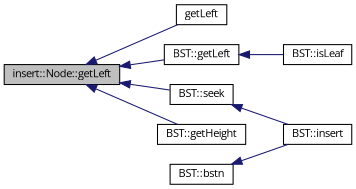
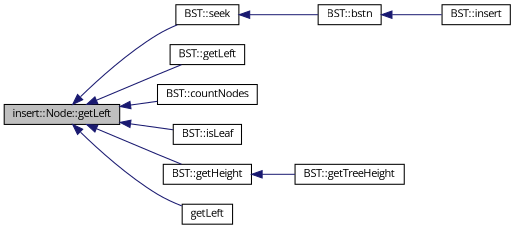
(266, 55) -> (152, 127)
none -> (207, 94)
(265, 116) -> (284, 15)
none -> (350, 174)
